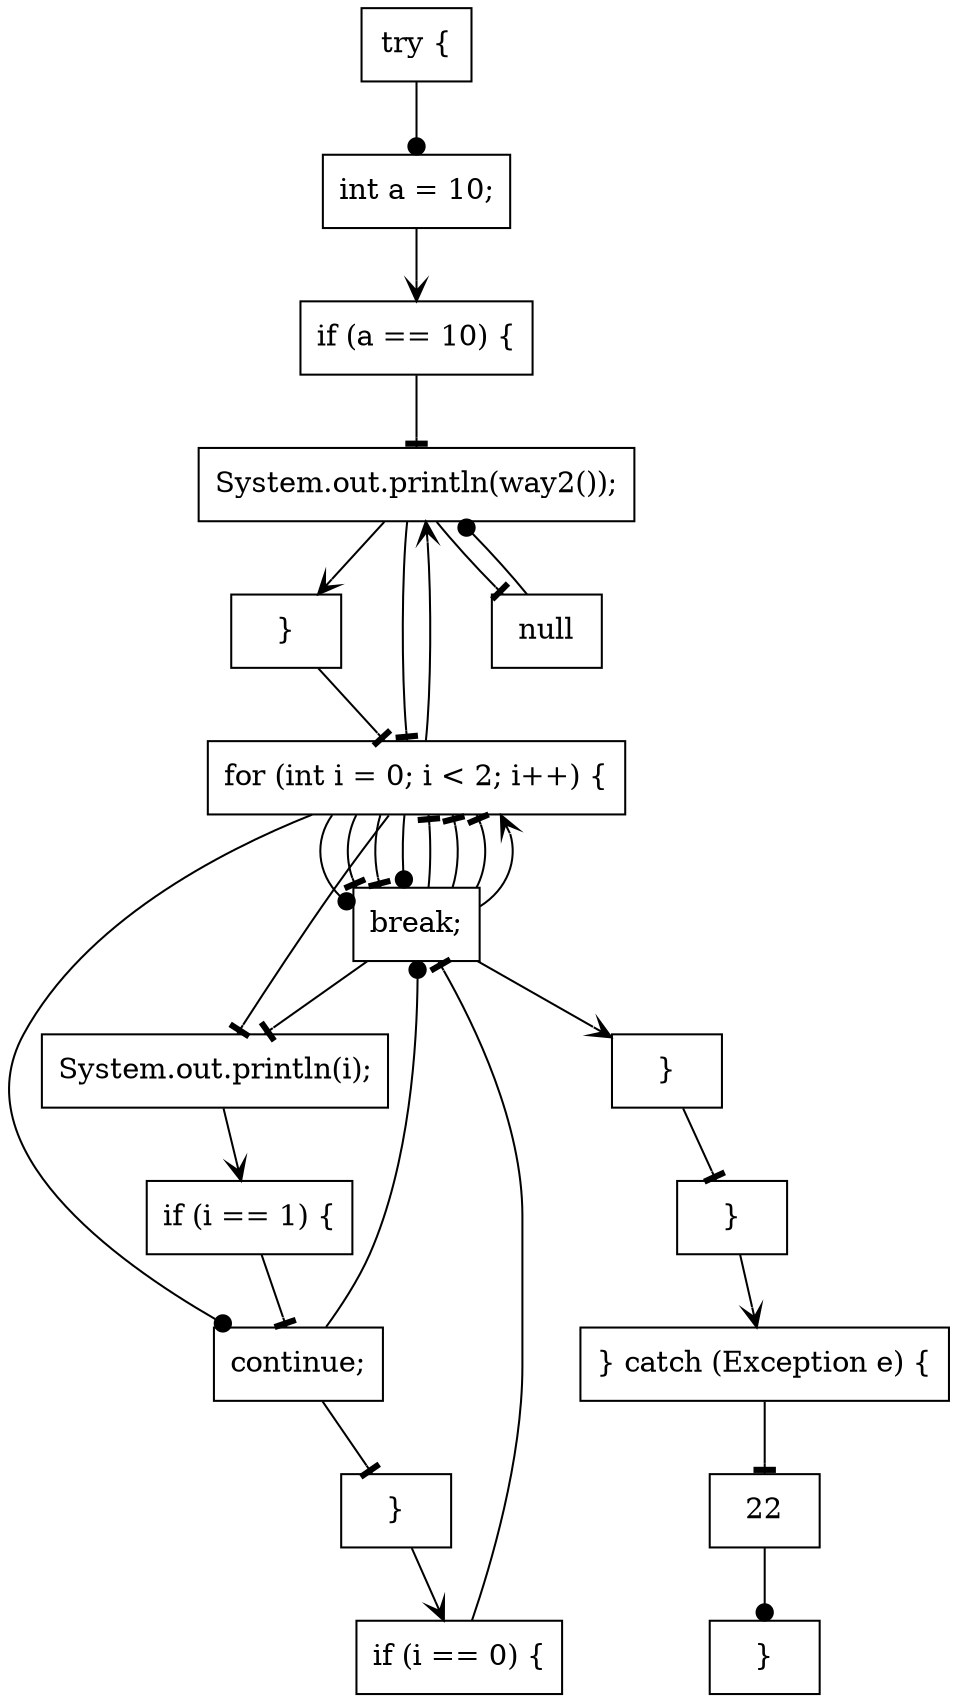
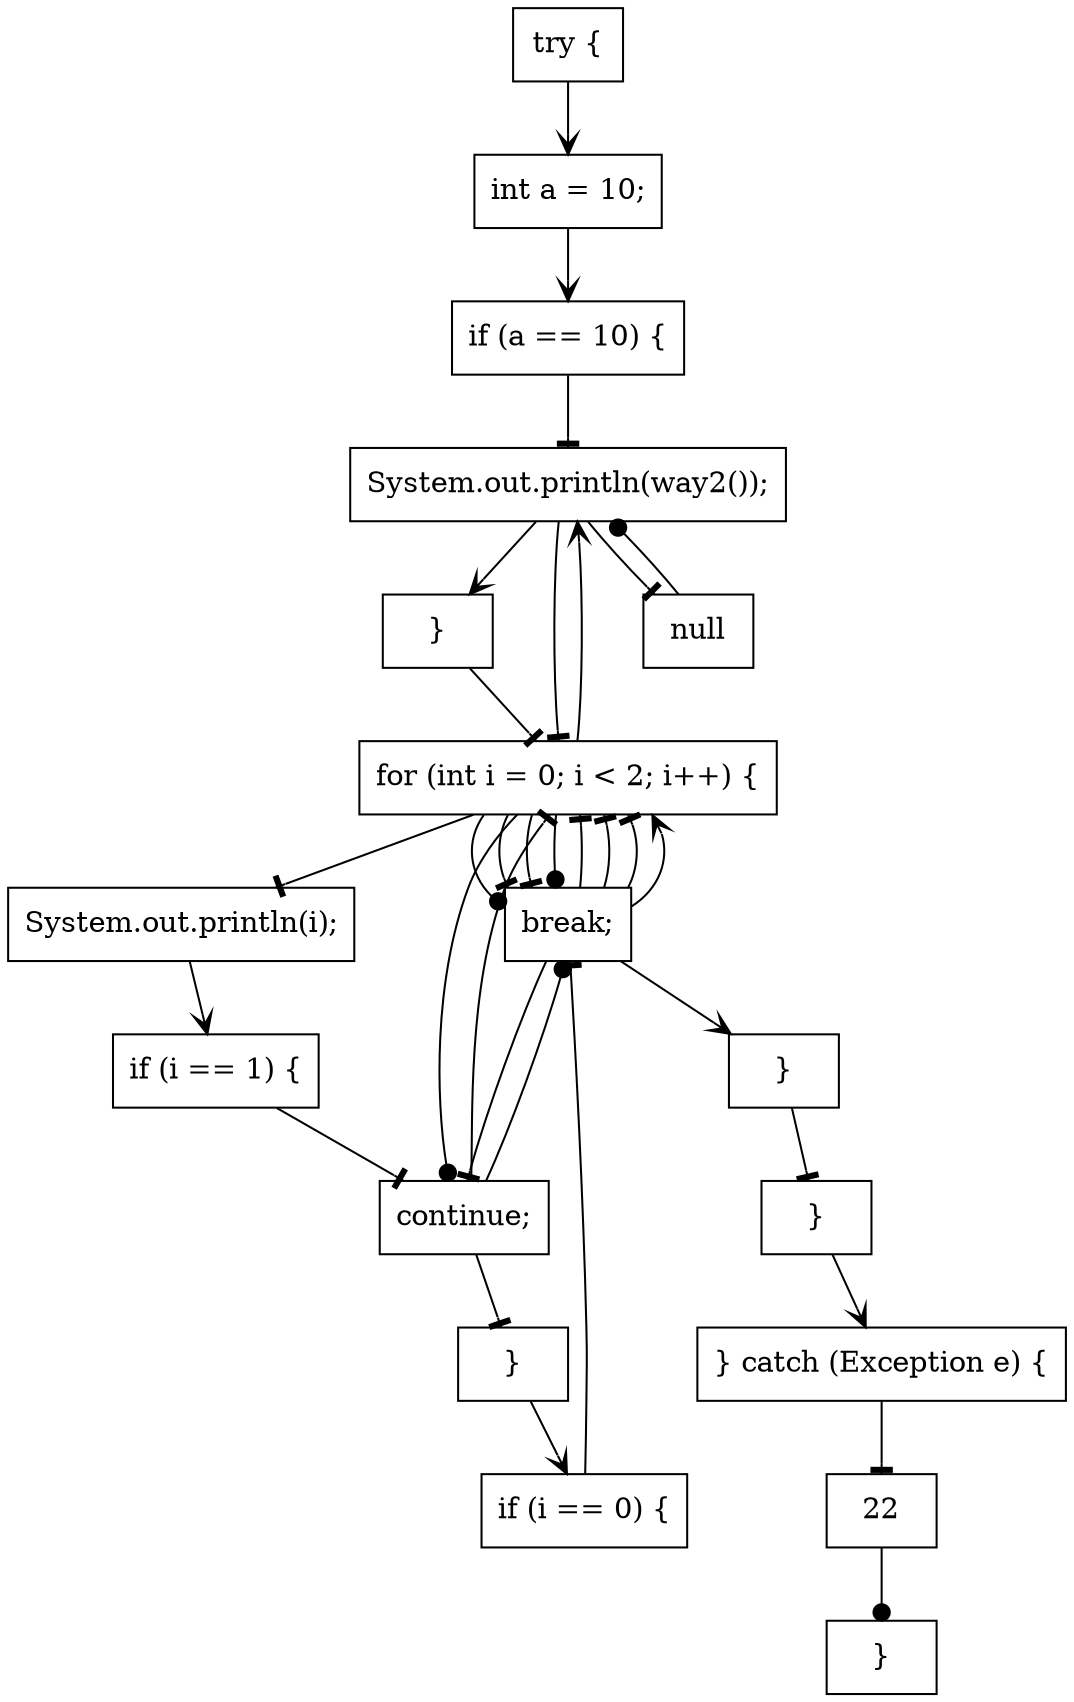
(417, 110) -> (568, 108)
(320, 994) -> (505, 1065)
none -> (480, 995)
